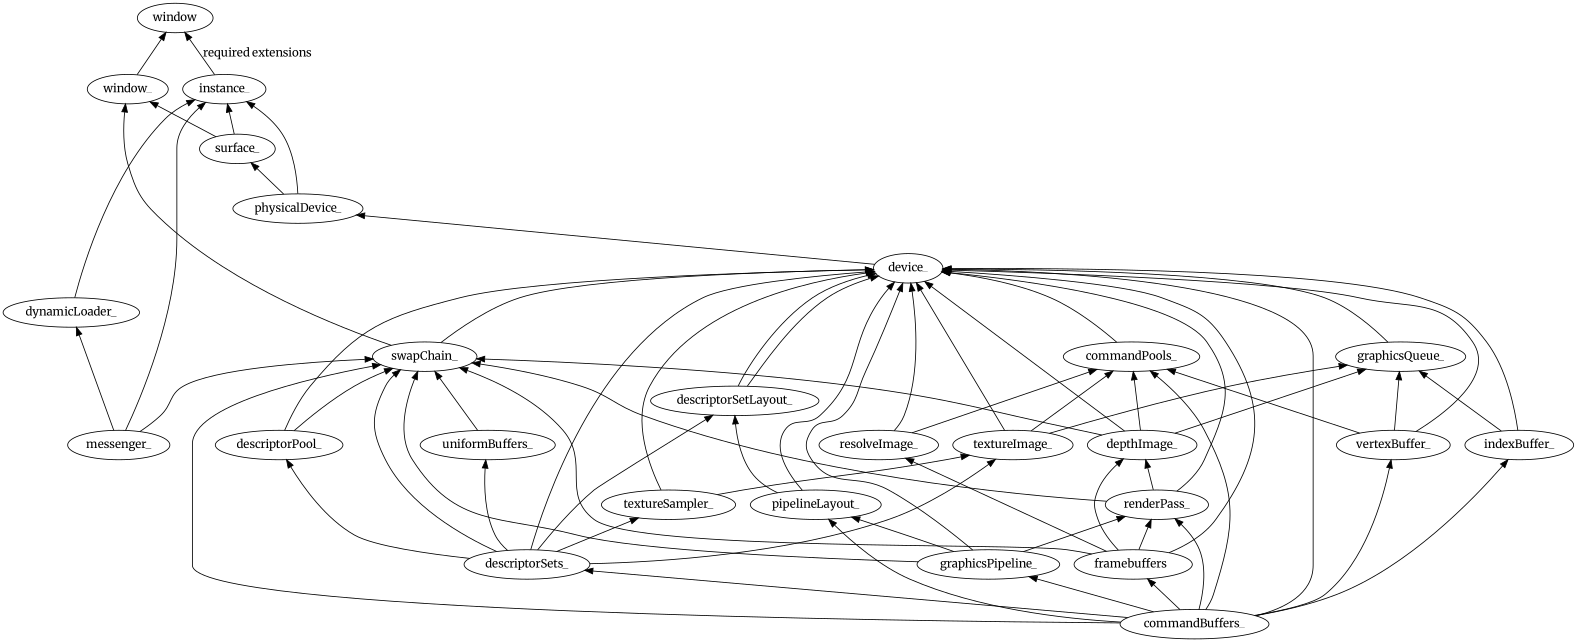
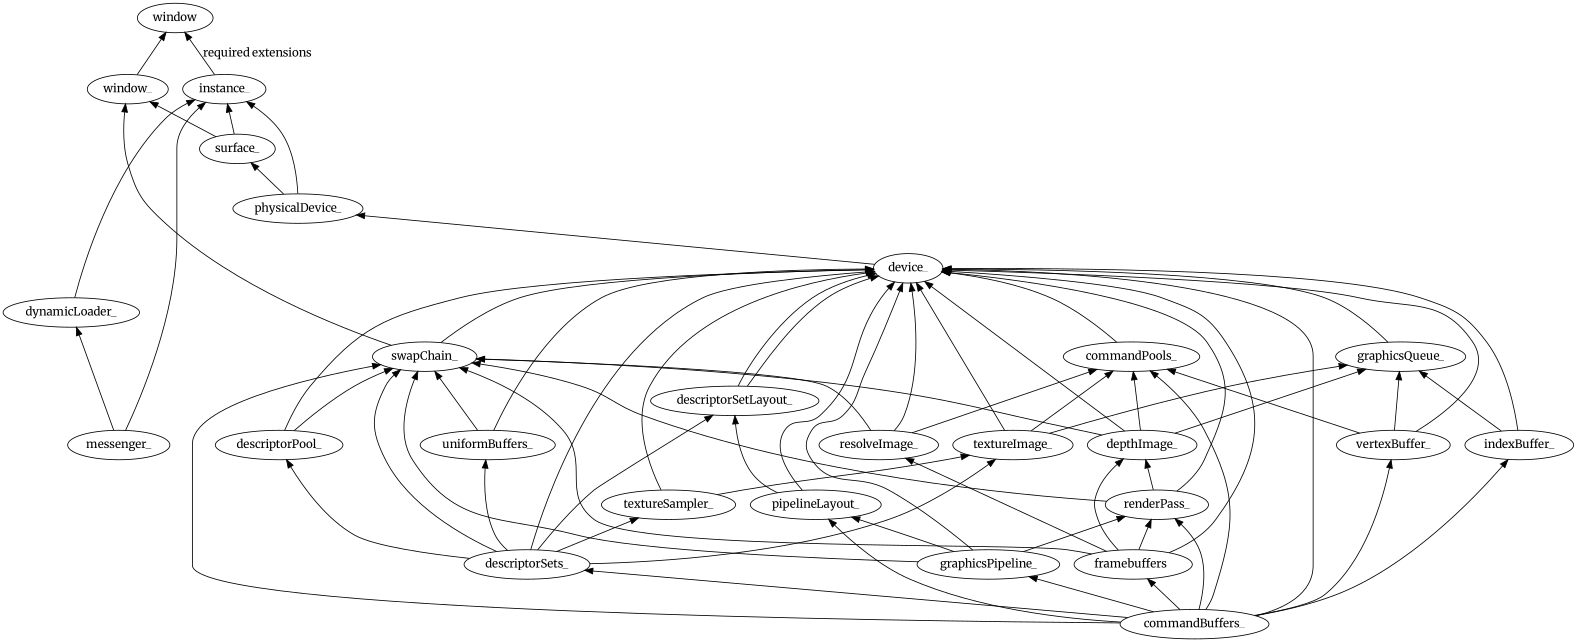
none -> (635, 287)
(241, 370) -> (688, 369)
